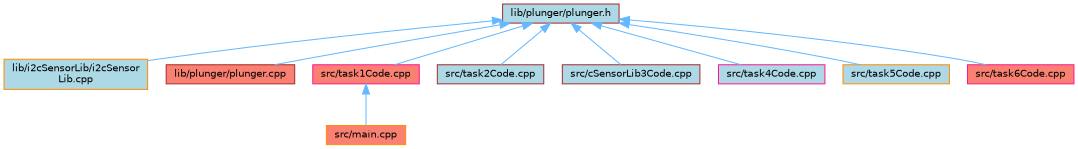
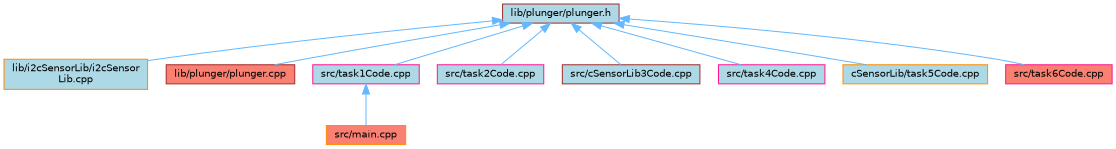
(366, 74) -> (366, 74)
(491, 74) -> (491, 74)
(896, 74) -> (915, 74)
